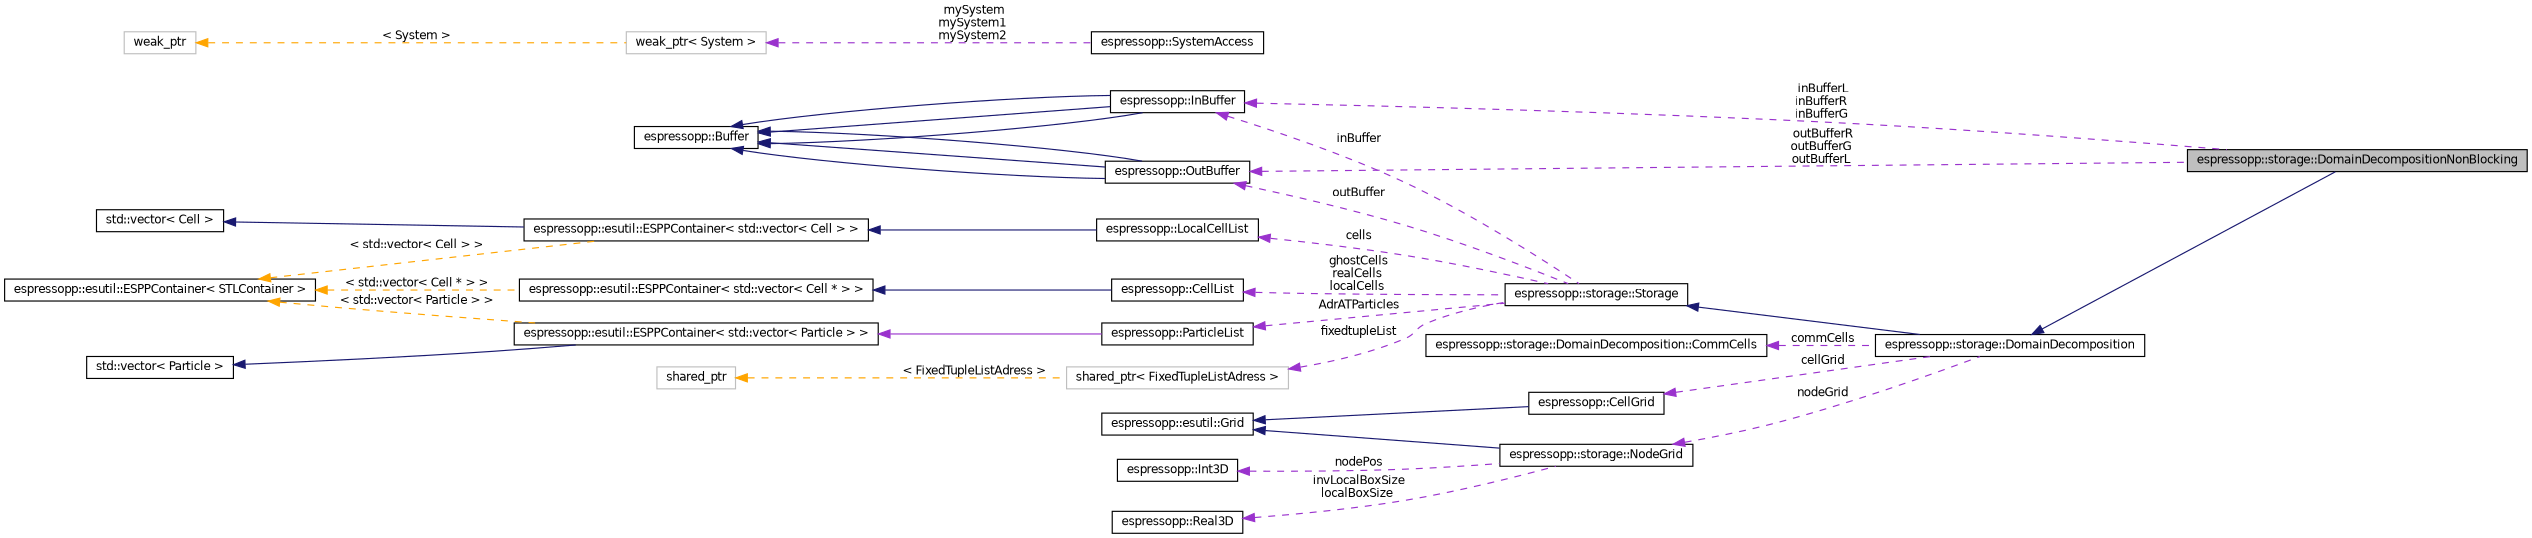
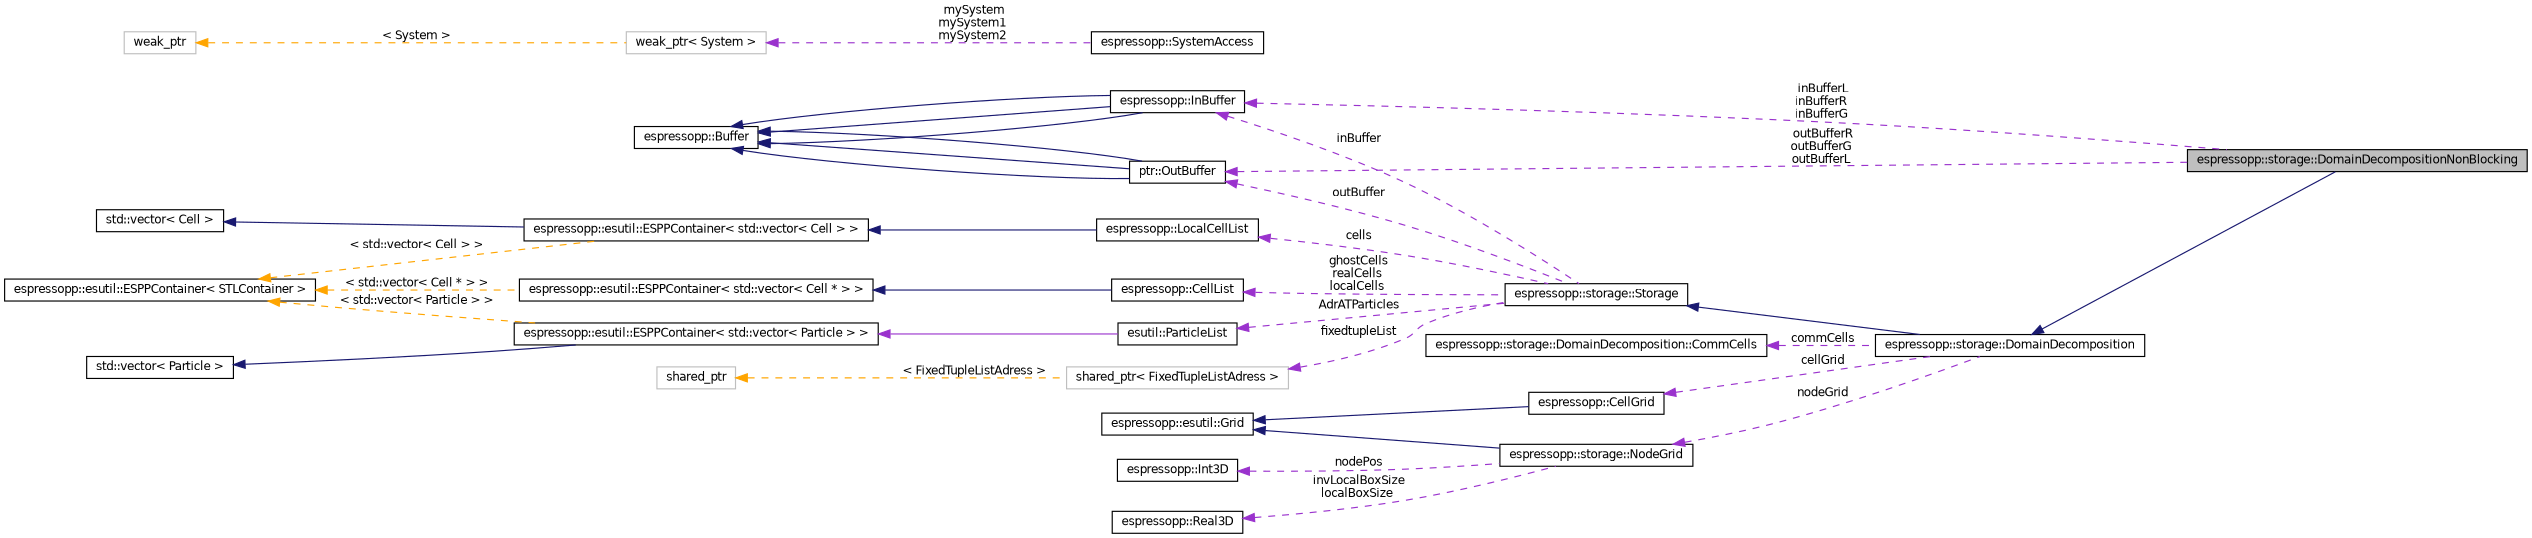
(1178, 172) -> (1178, 172)
(1178, 334) -> (1178, 334)
